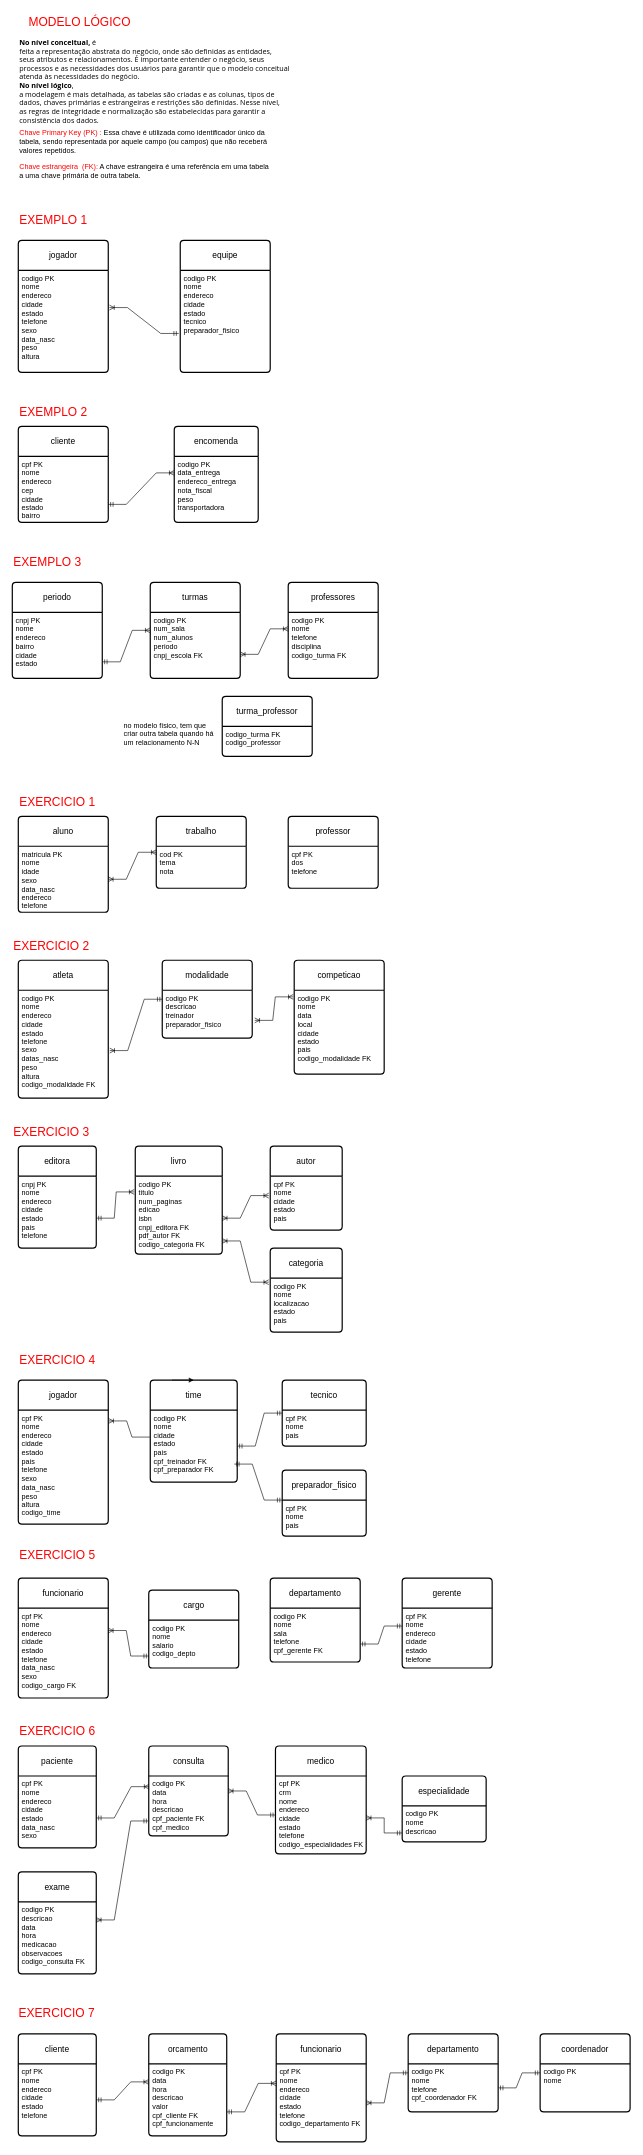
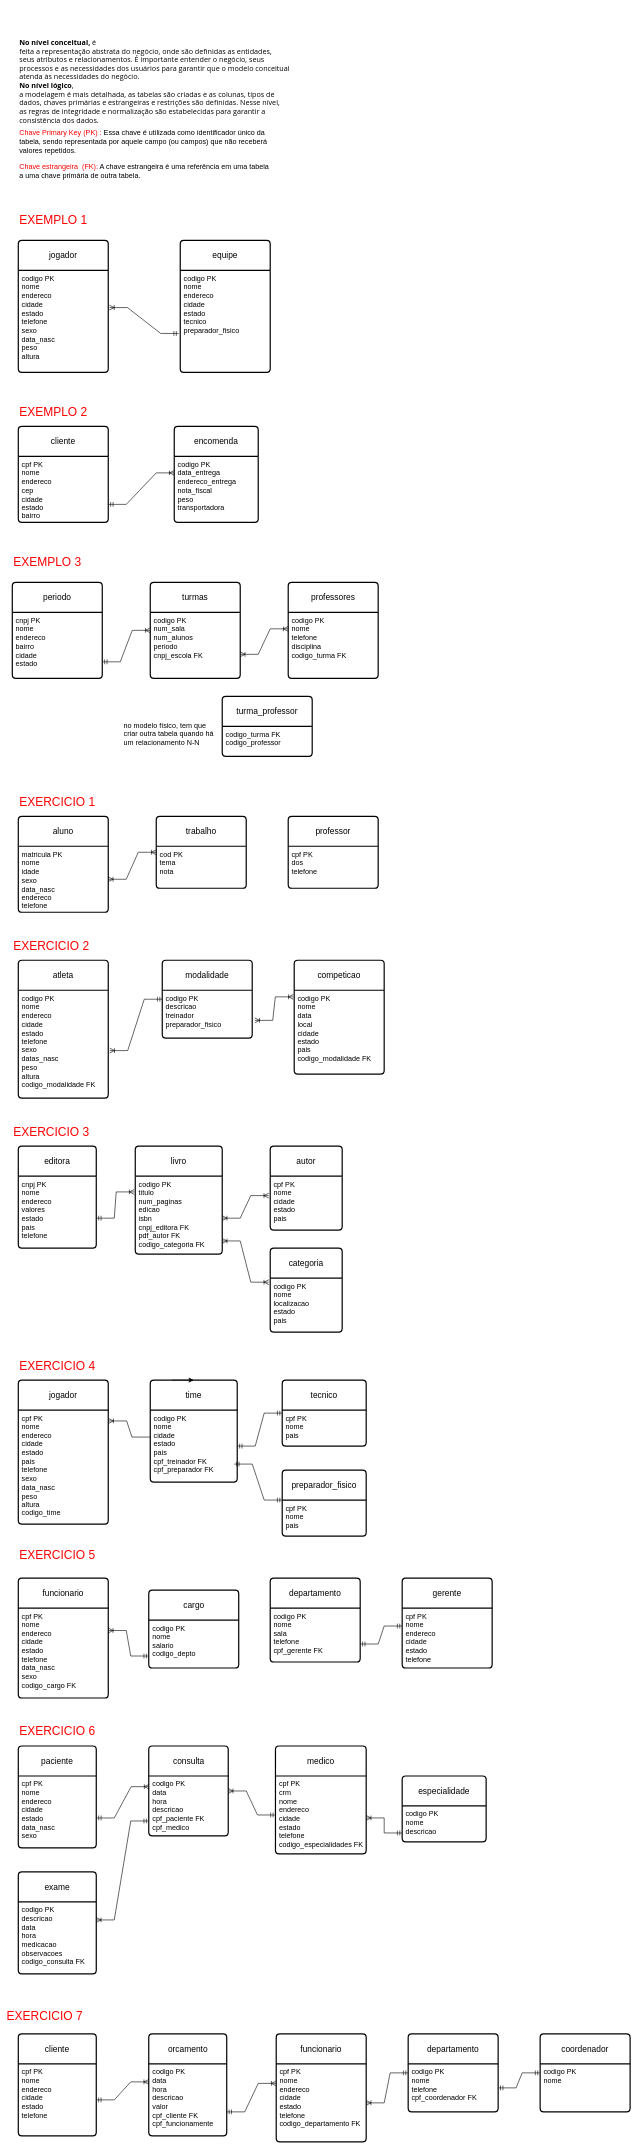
(80, 21) -> none
(38, 1211) -> (38, 1211)
(80, 1359) -> (80, 1365)
(79, 2013) -> (67, 2016)
